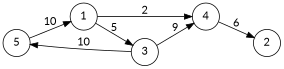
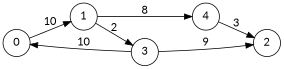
(145, 11) -> (145, 11)
(236, 24) -> (236, 24)
(114, 28) -> (114, 28)
(172, 36) -> (202, 50)
(17, 43) -> (17, 43)
